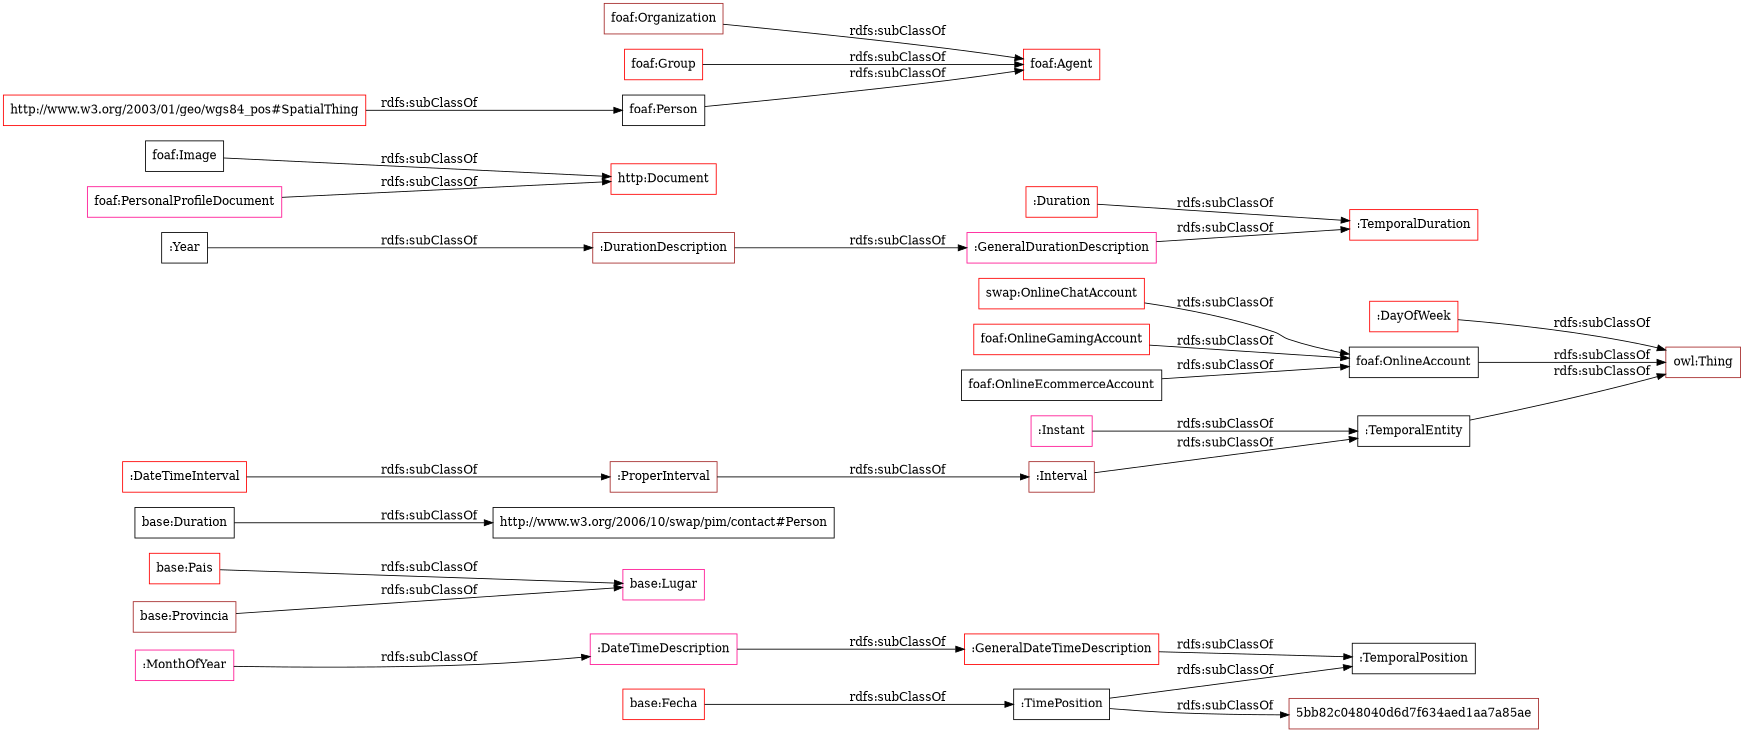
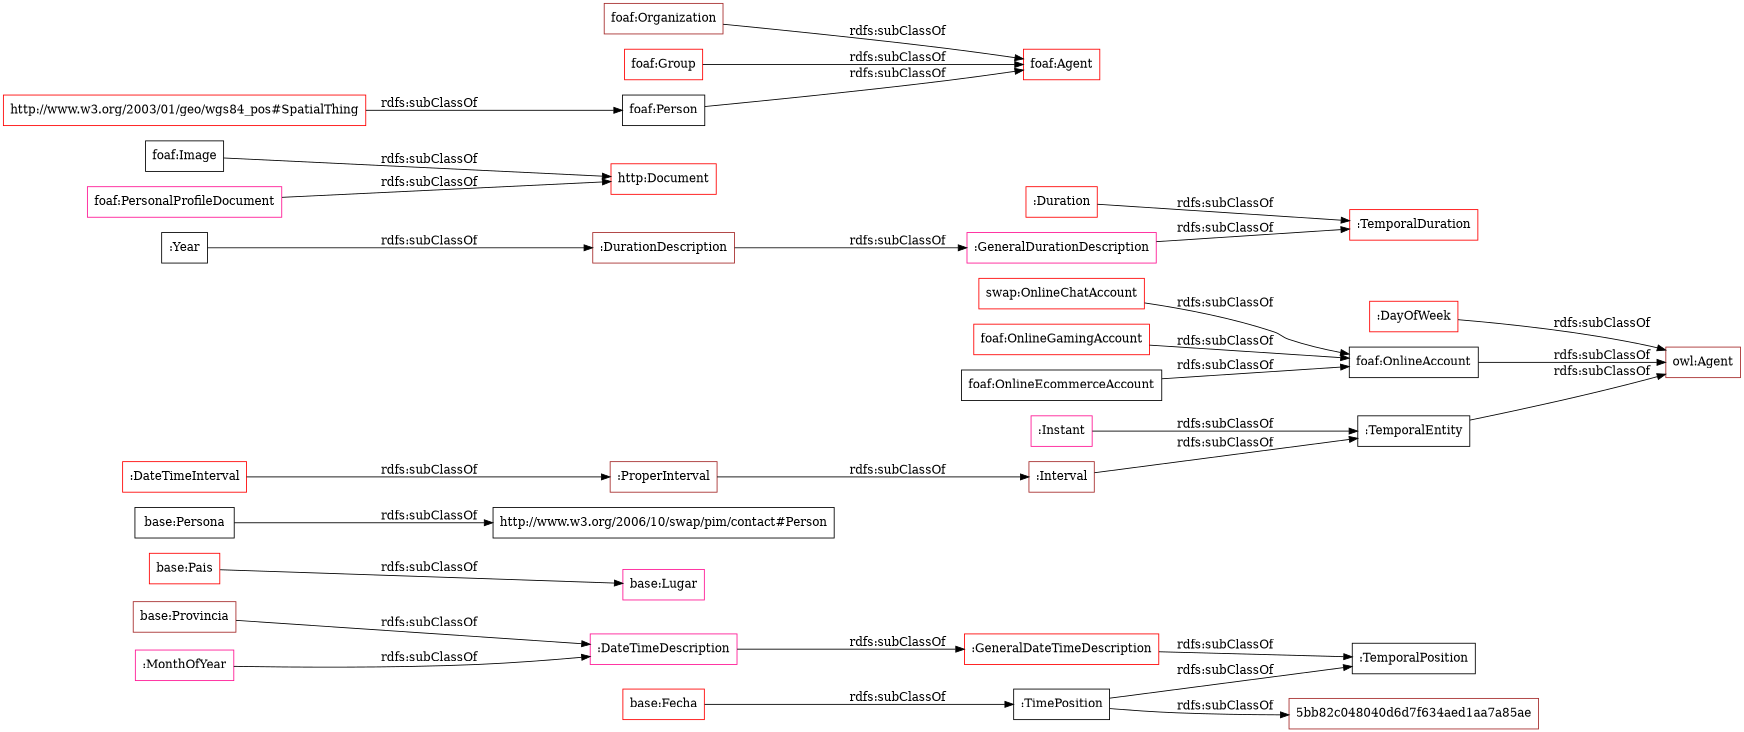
(1703, 362) -> (1703, 362)
(185, 523) -> (185, 523)
(425, 601) -> (409, 632)
